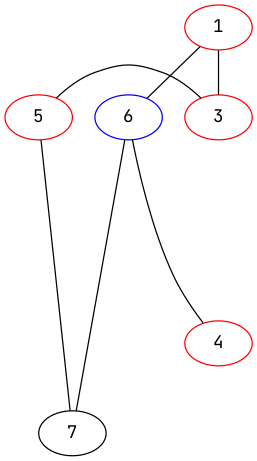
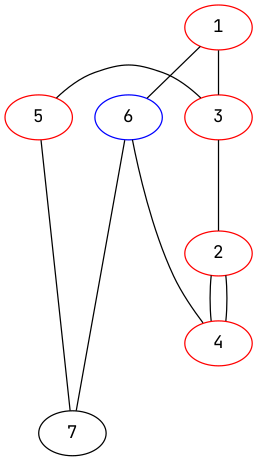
none -> (219, 253)
